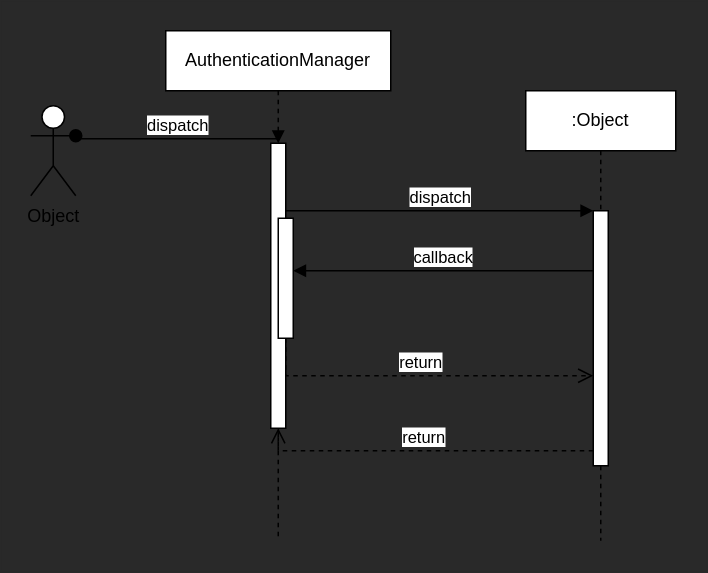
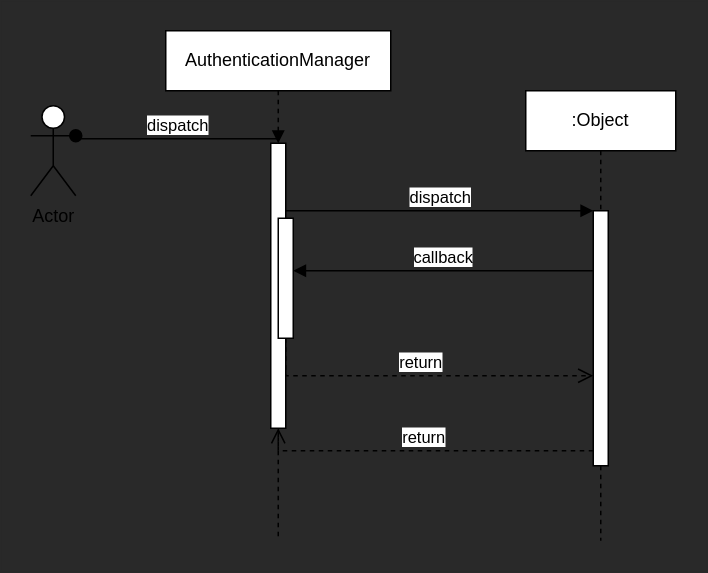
(54, 217) -> (54, 217)
